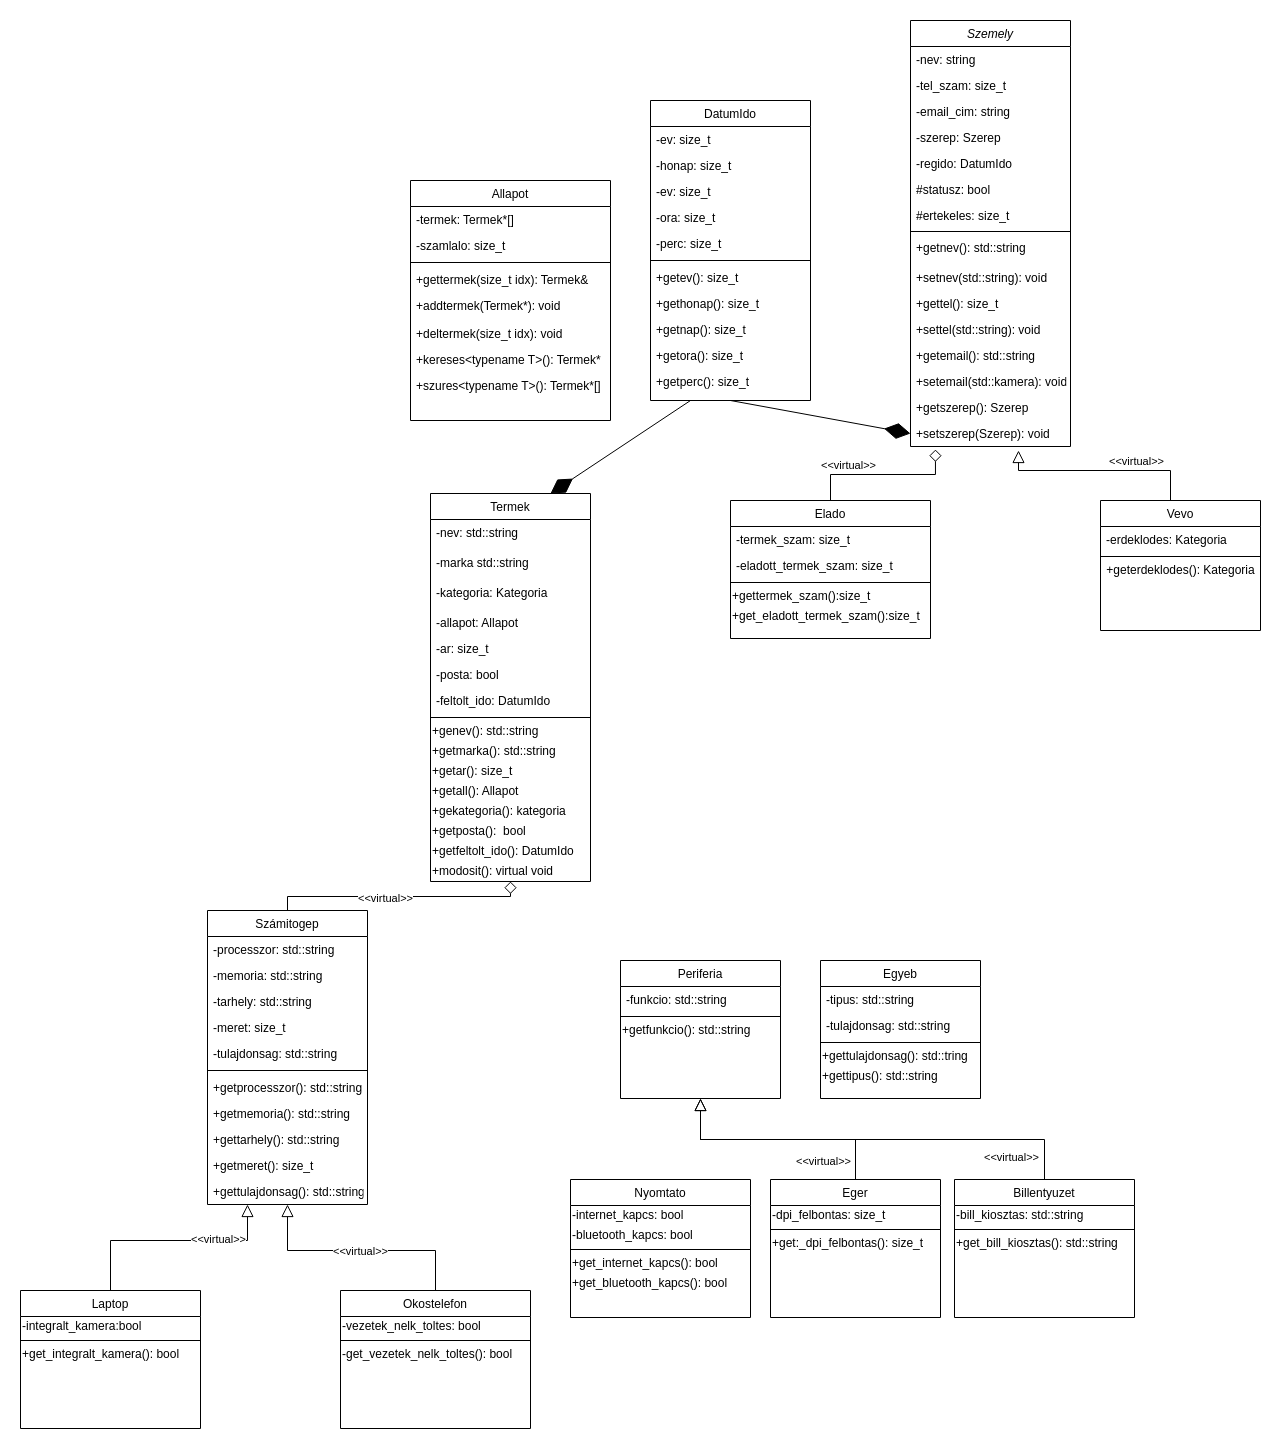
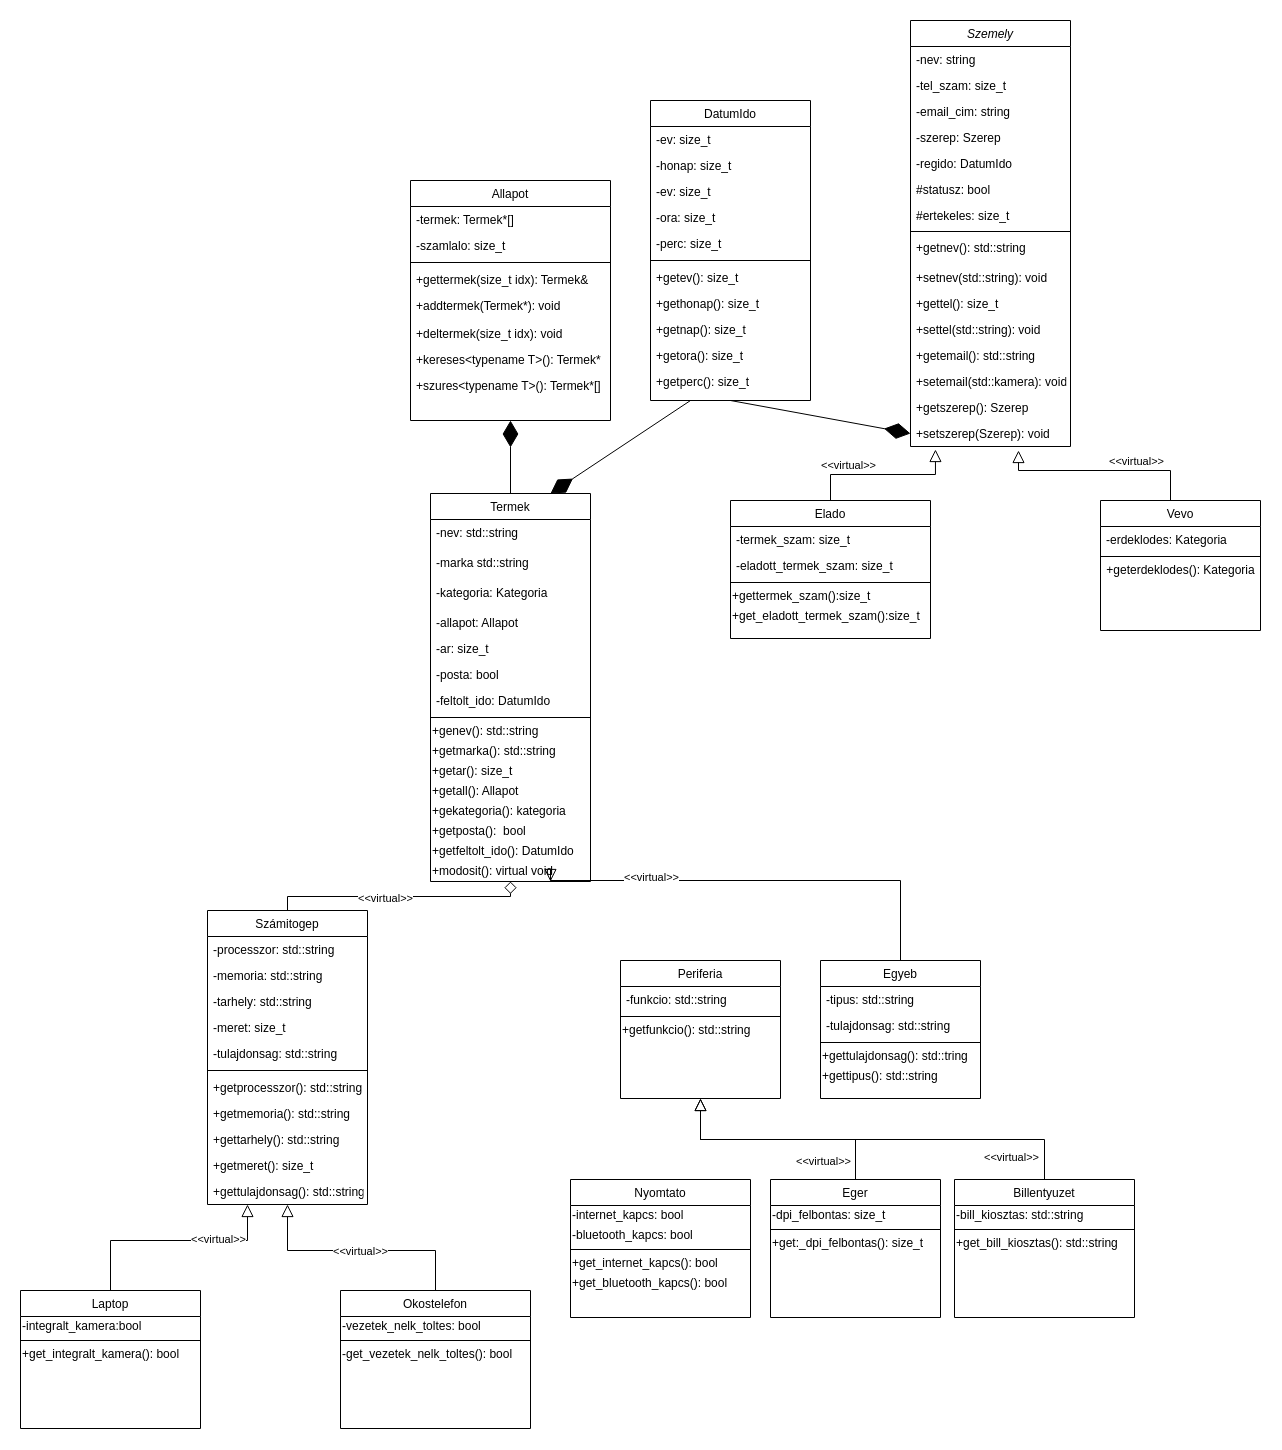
(935, 462) -> (935, 463)
none -> (511, 470)
none -> (787, 881)
